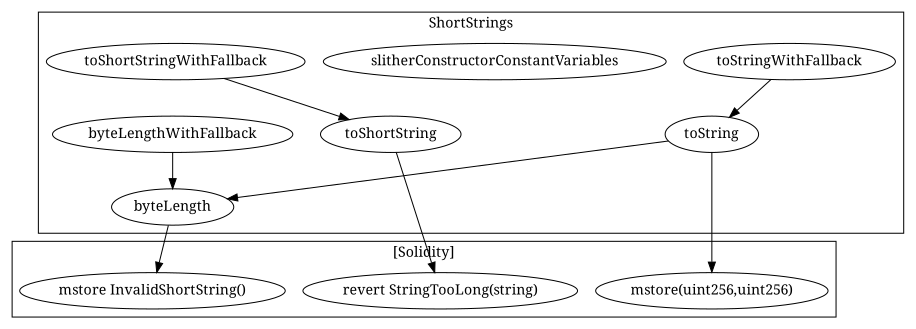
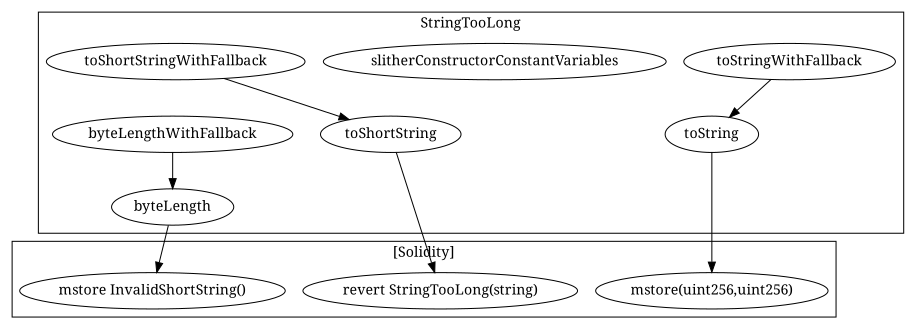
(471, 24) -> (471, 24)
(453, 169) -> none
